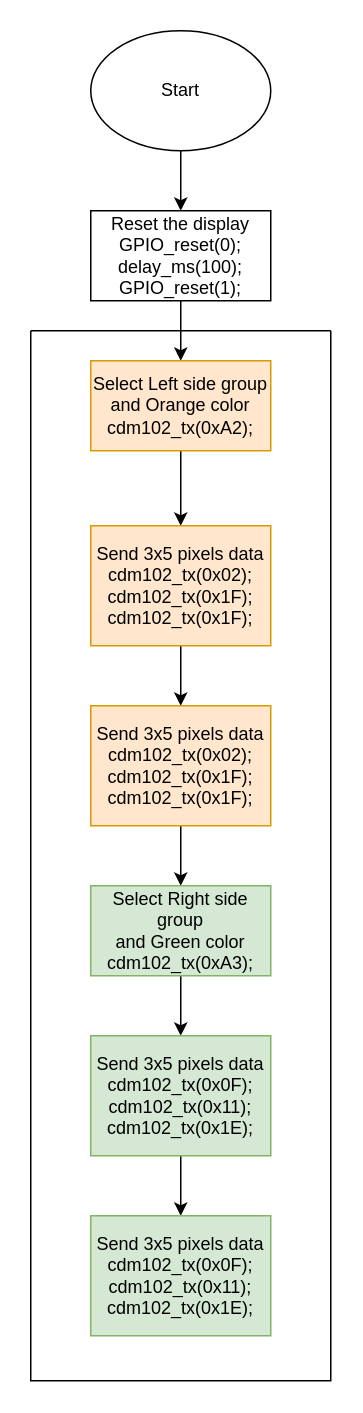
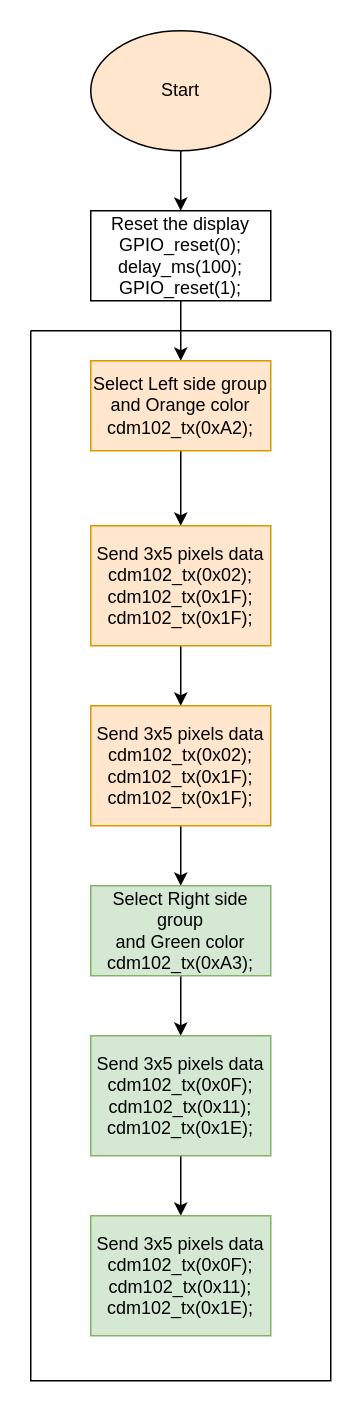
(181, 91) -> (181, 91)
